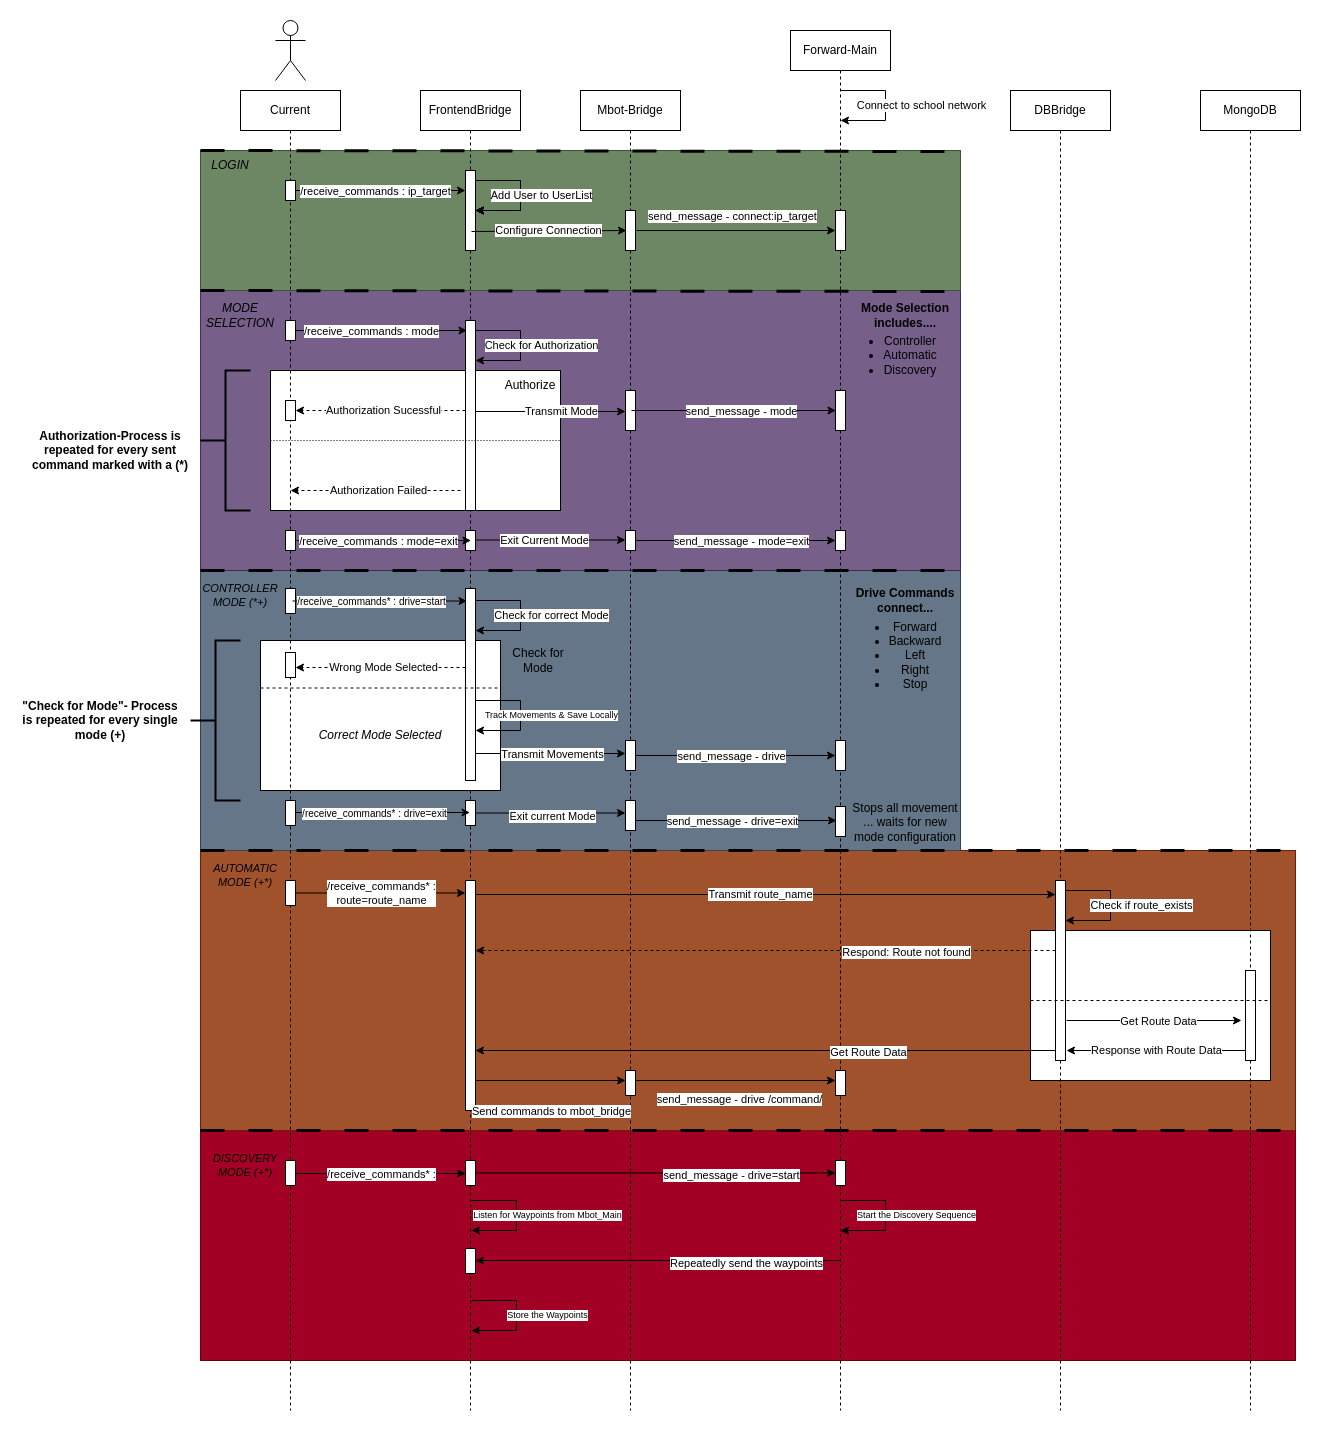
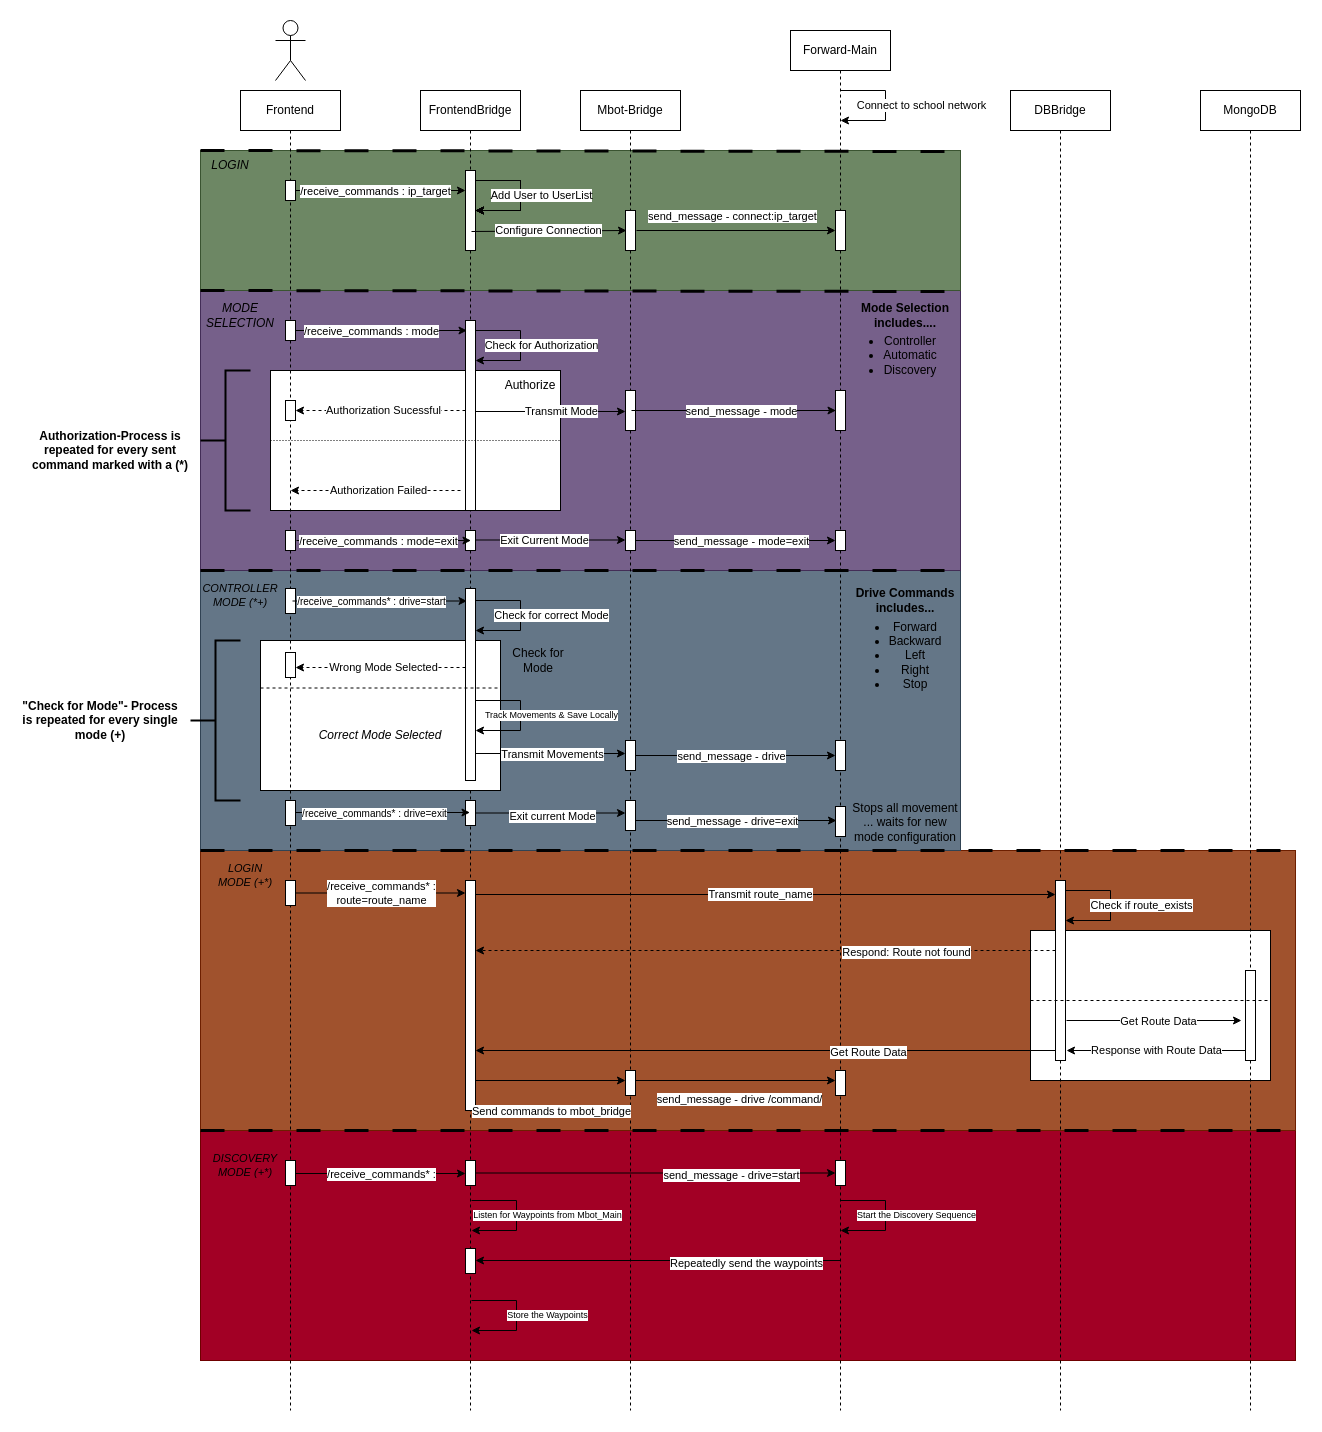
(291, 111) -> (291, 111)
(906, 601) -> (906, 601)
(246, 876) -> (246, 876)
